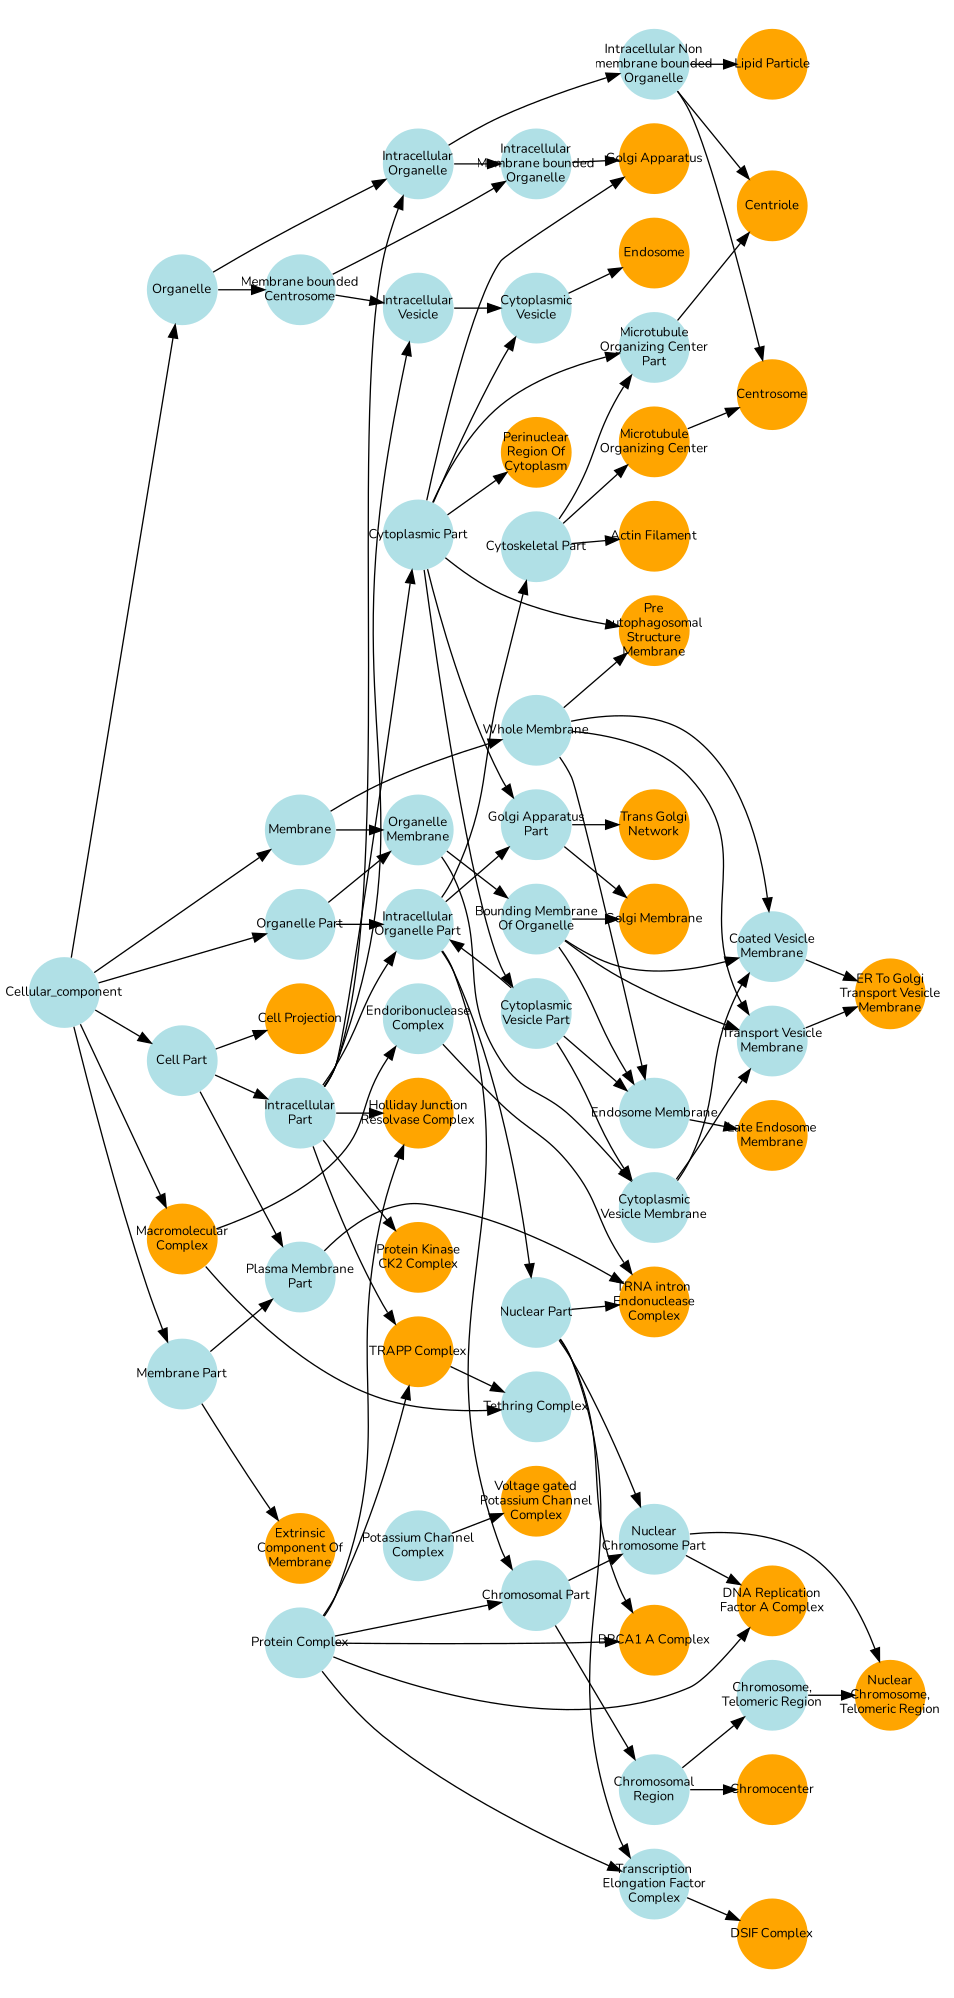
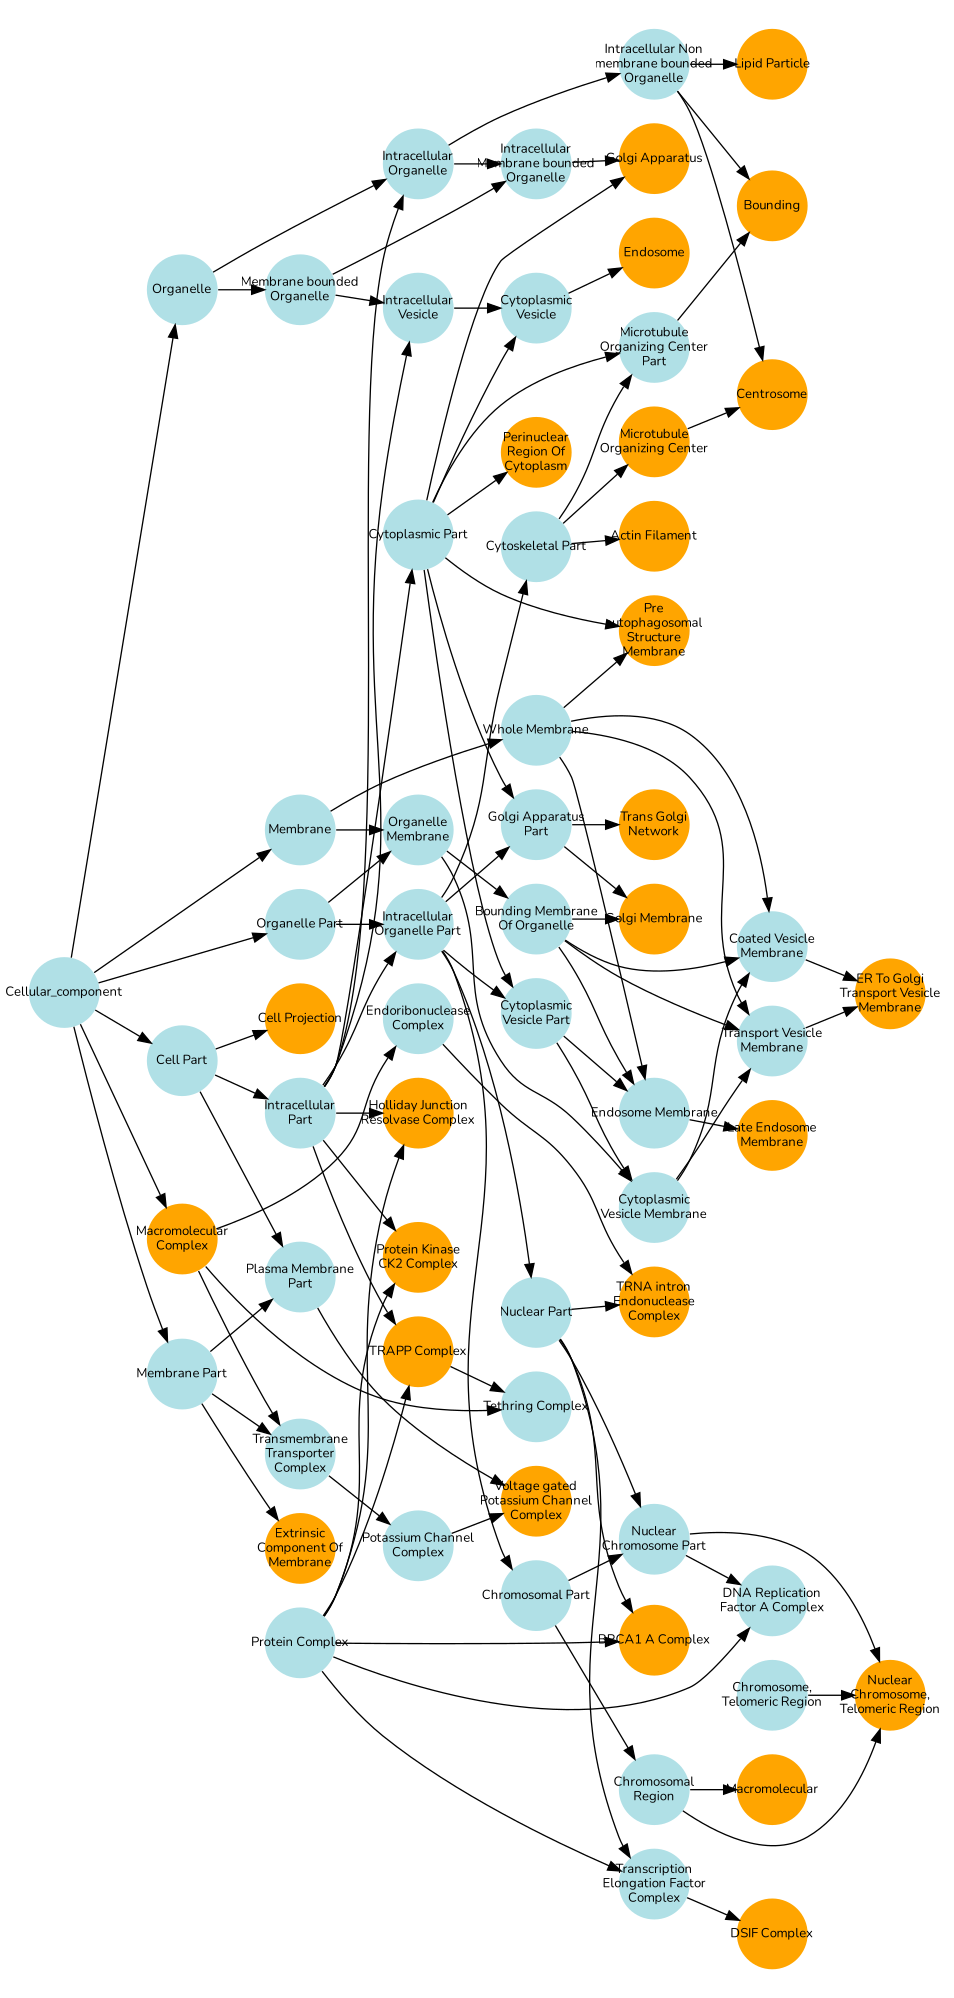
(772, 206) -> (772, 206)
(300, 290) -> (300, 290)
(487, 967) -> (464, 968)
(467, 1214) -> (410, 1423)
none -> (300, 1454)
(772, 1601) -> (772, 1601)
(411, 1621) -> (359, 1448)
(708, 1747) -> (801, 1840)
(772, 1790) -> (772, 1790)
